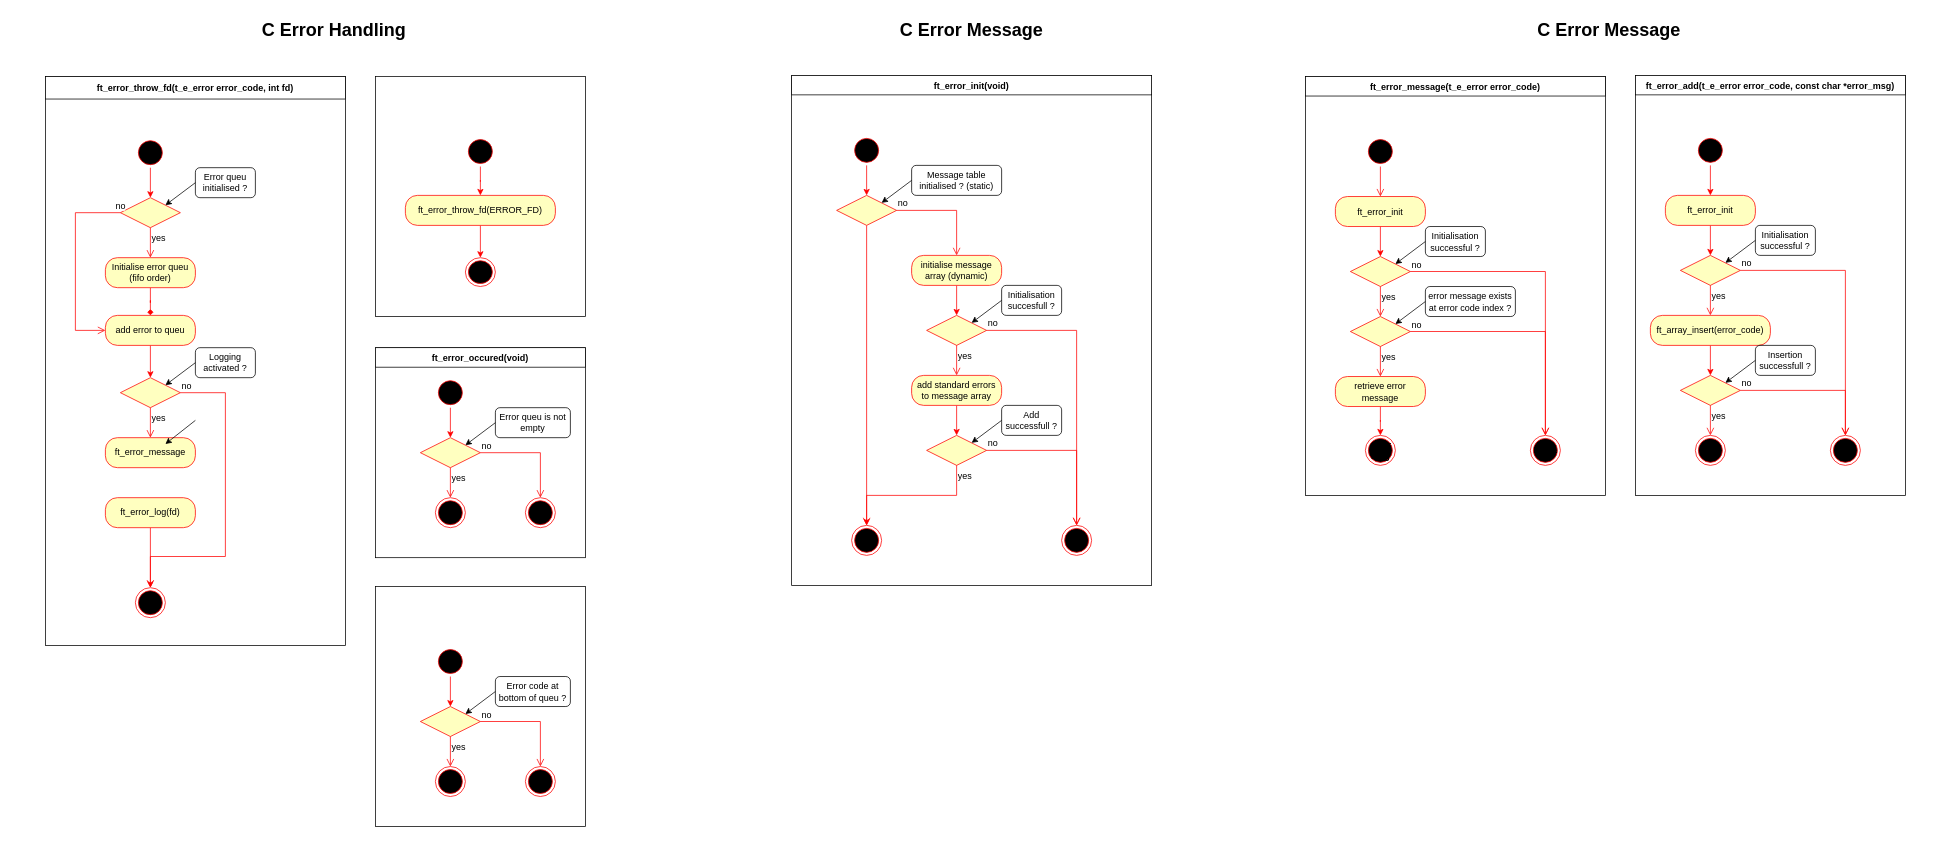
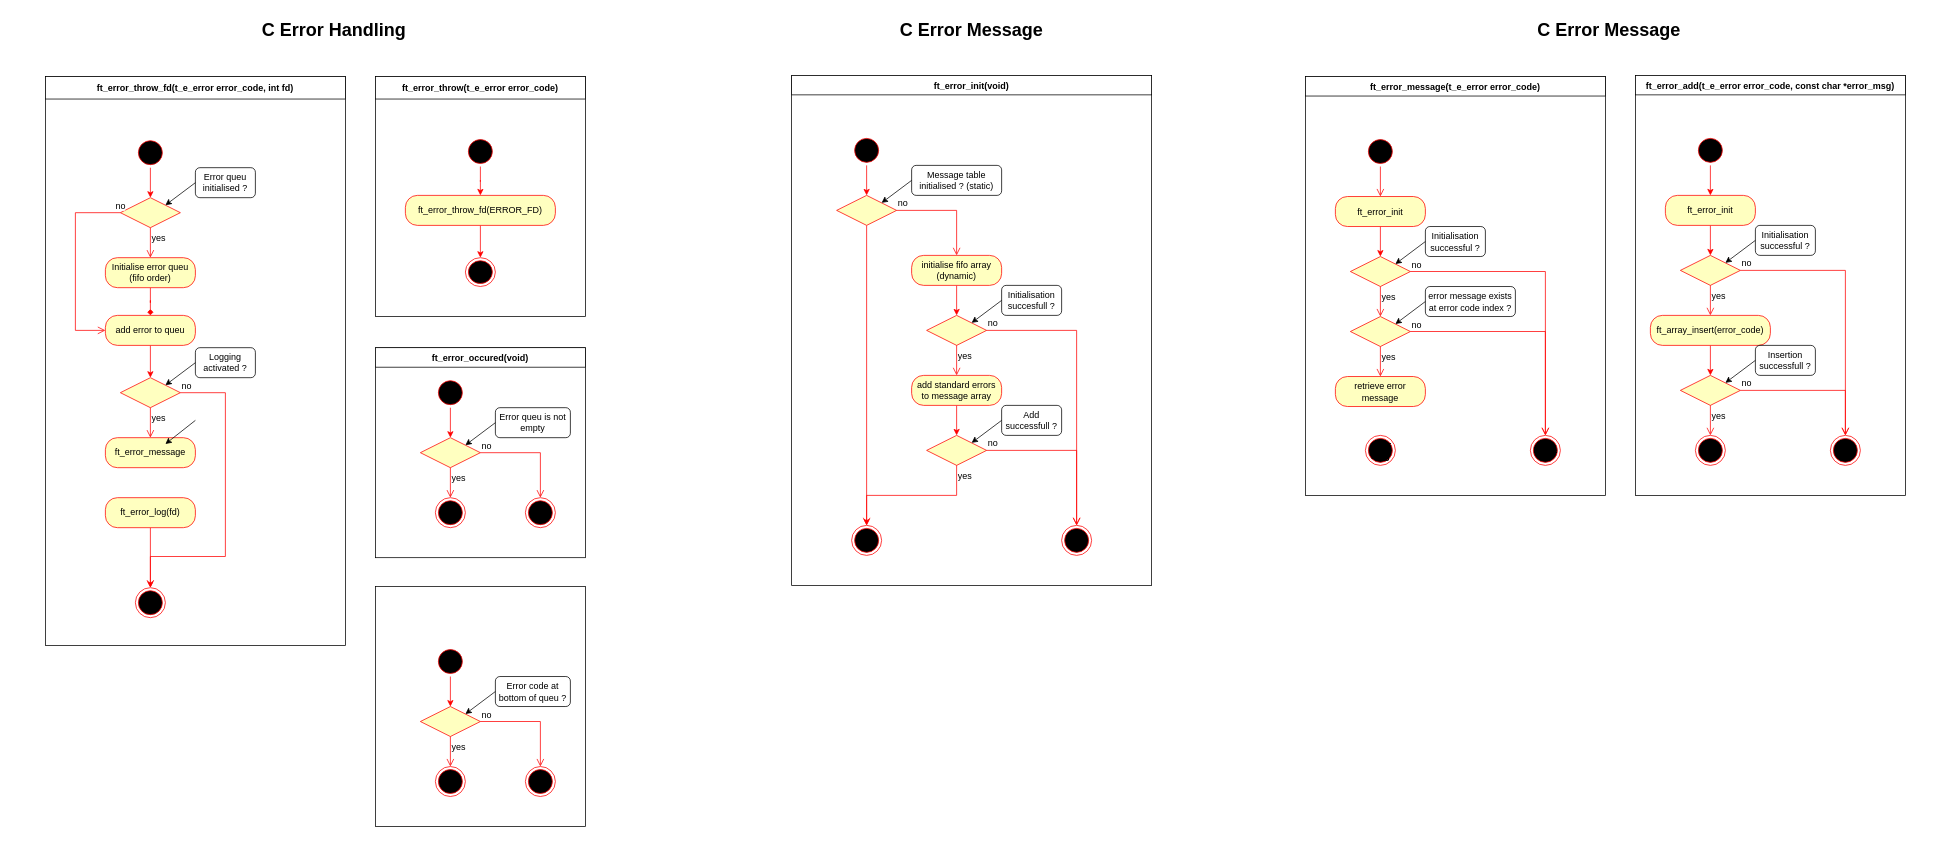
none -> (480, 88)
(957, 270) -> (957, 270)
(1380, 419) -> none
